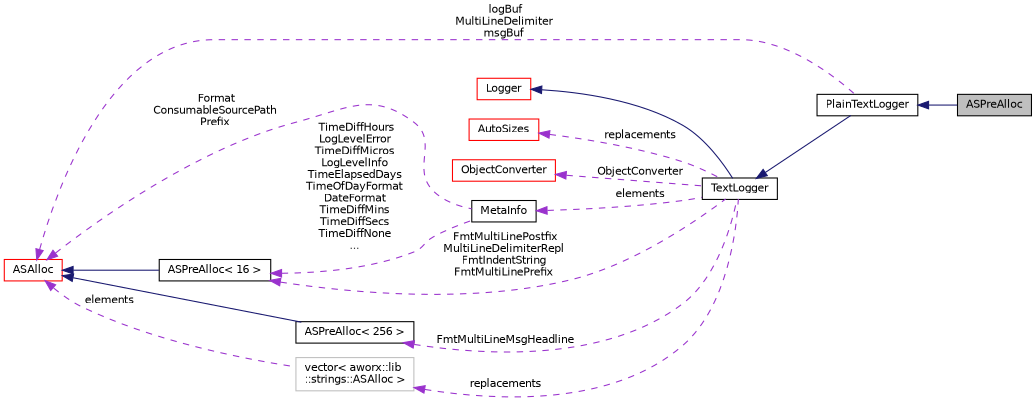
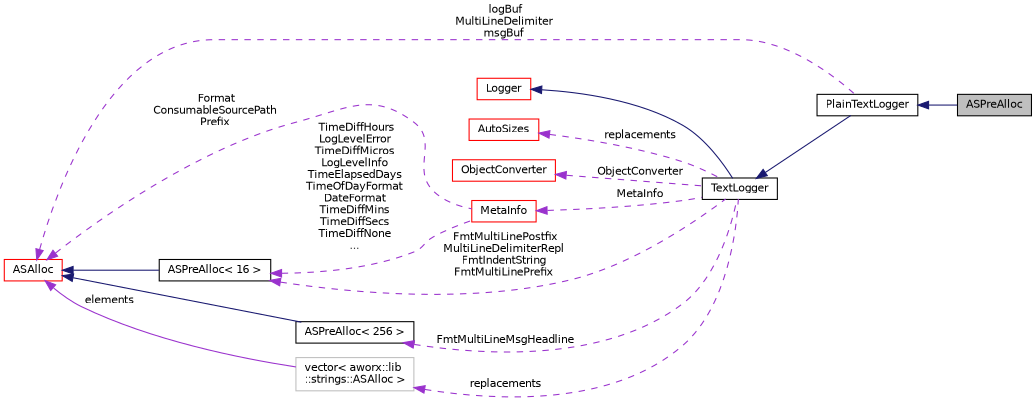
(639, 195) -> (639, 195)
(504, 211) -> (504, 211)
(170, 340) -> (170, 340)
